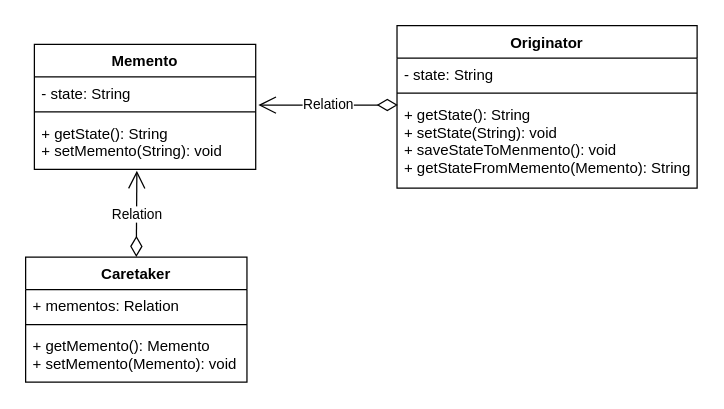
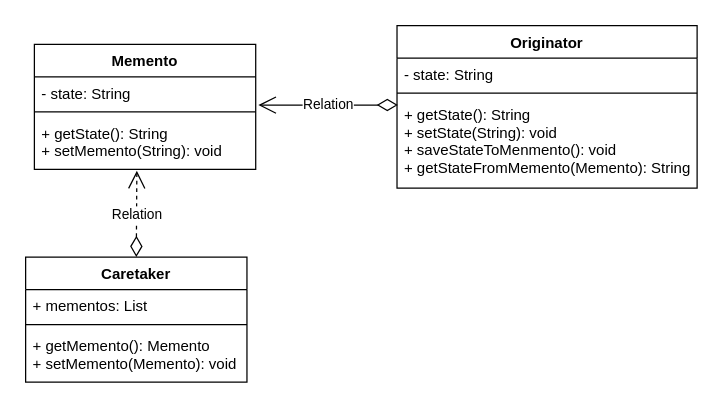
(137, 190) -> (137, 190)
(107, 306) -> (92, 306)
